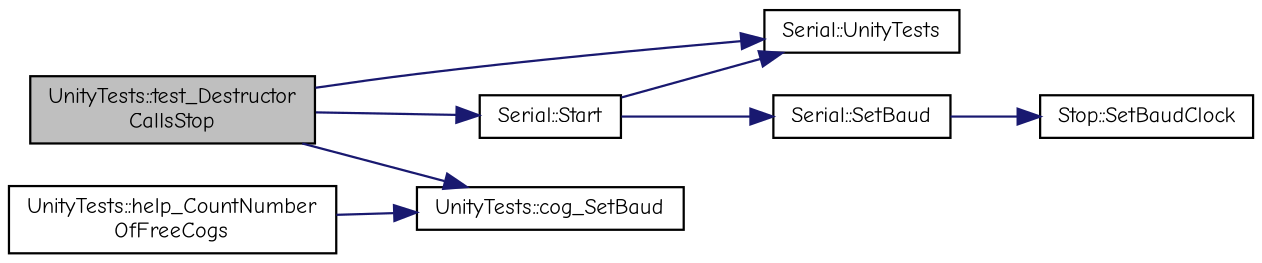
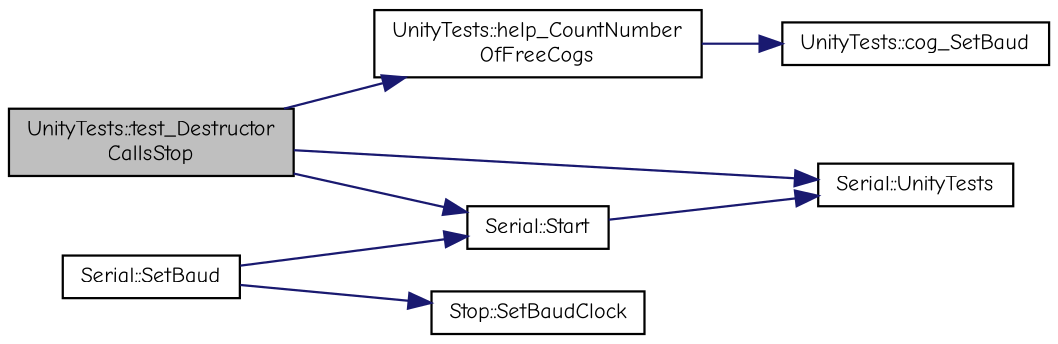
(686, 117) -> (342, 252)
(373, 162) -> (333, 96)
